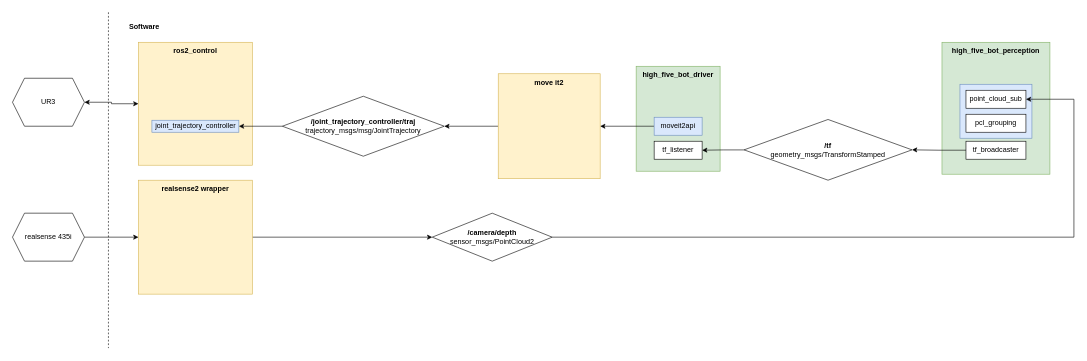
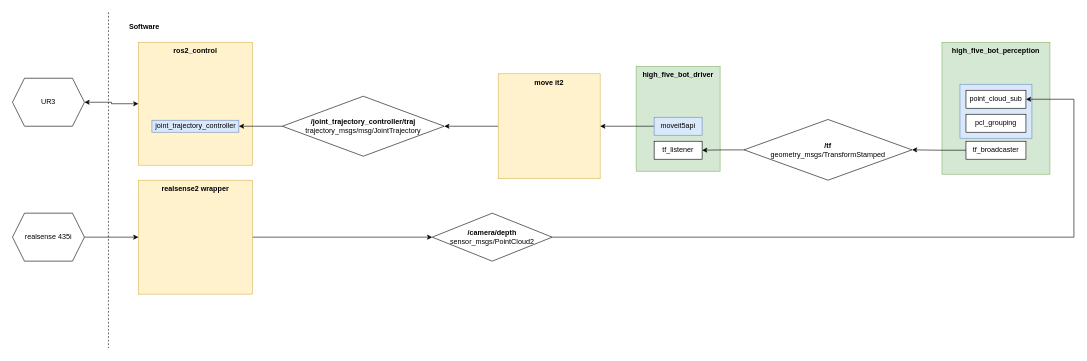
(678, 126) -> (678, 126)
